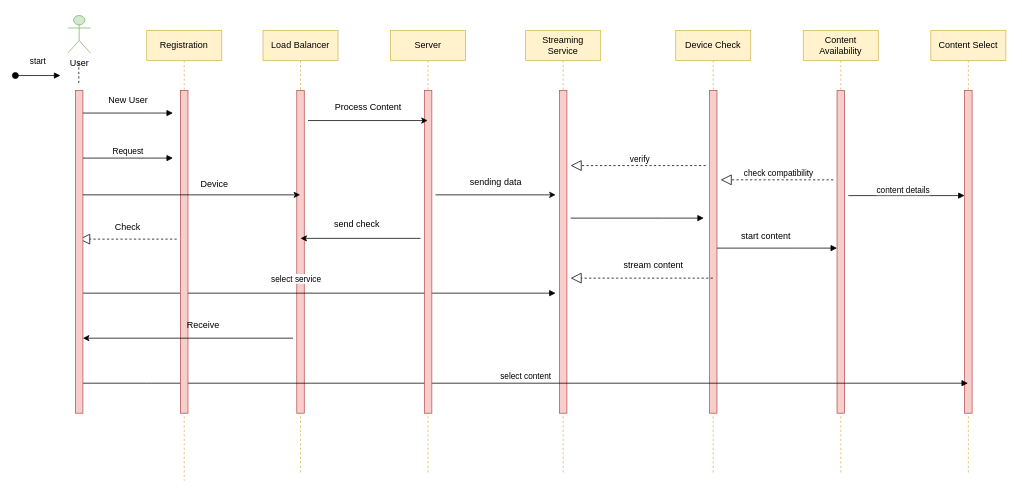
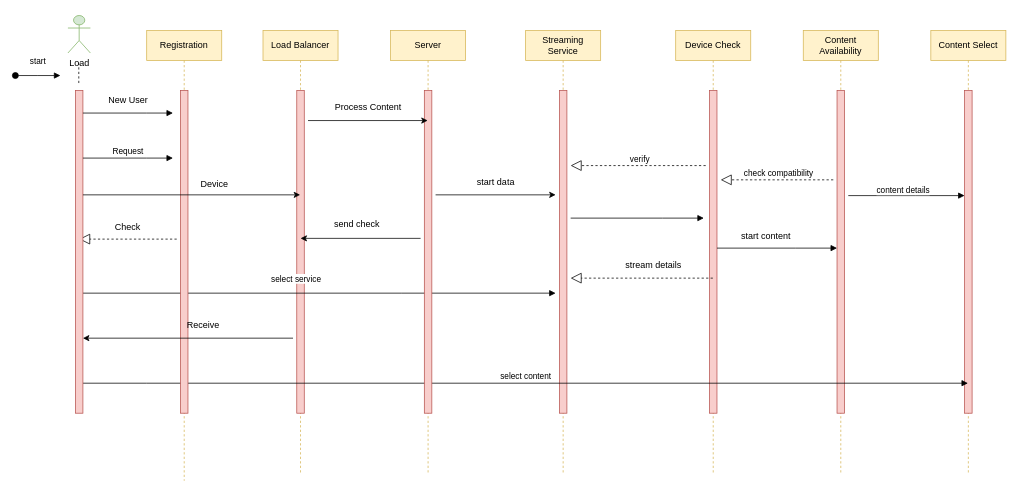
(80, 64) -> (80, 64)
(496, 183) -> (496, 183)
(653, 265) -> (653, 265)
